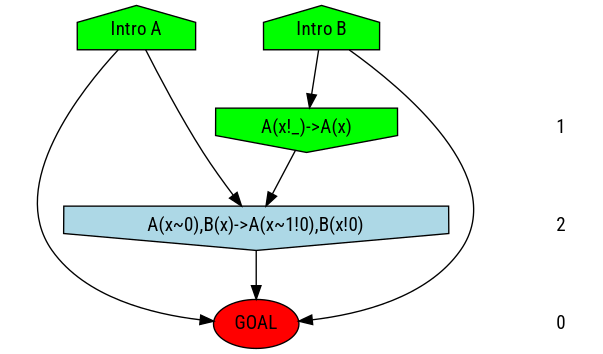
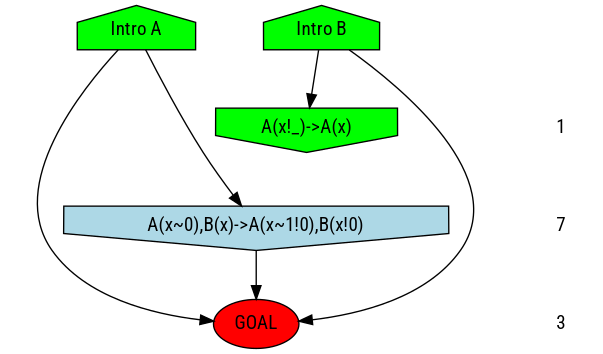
(284, 172) -> none
(561, 226) -> (561, 226)
(561, 324) -> (561, 324)
